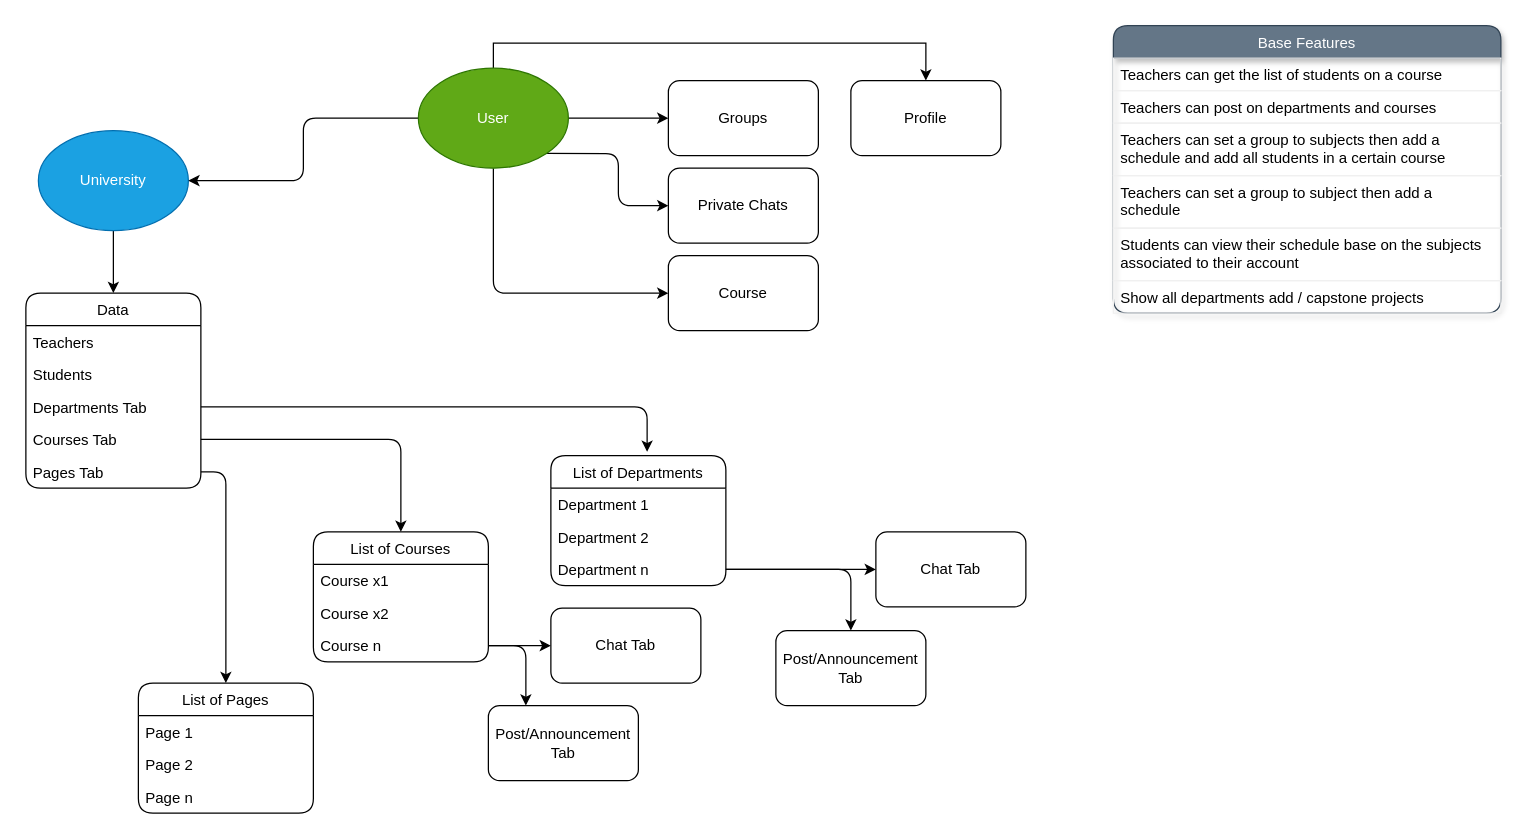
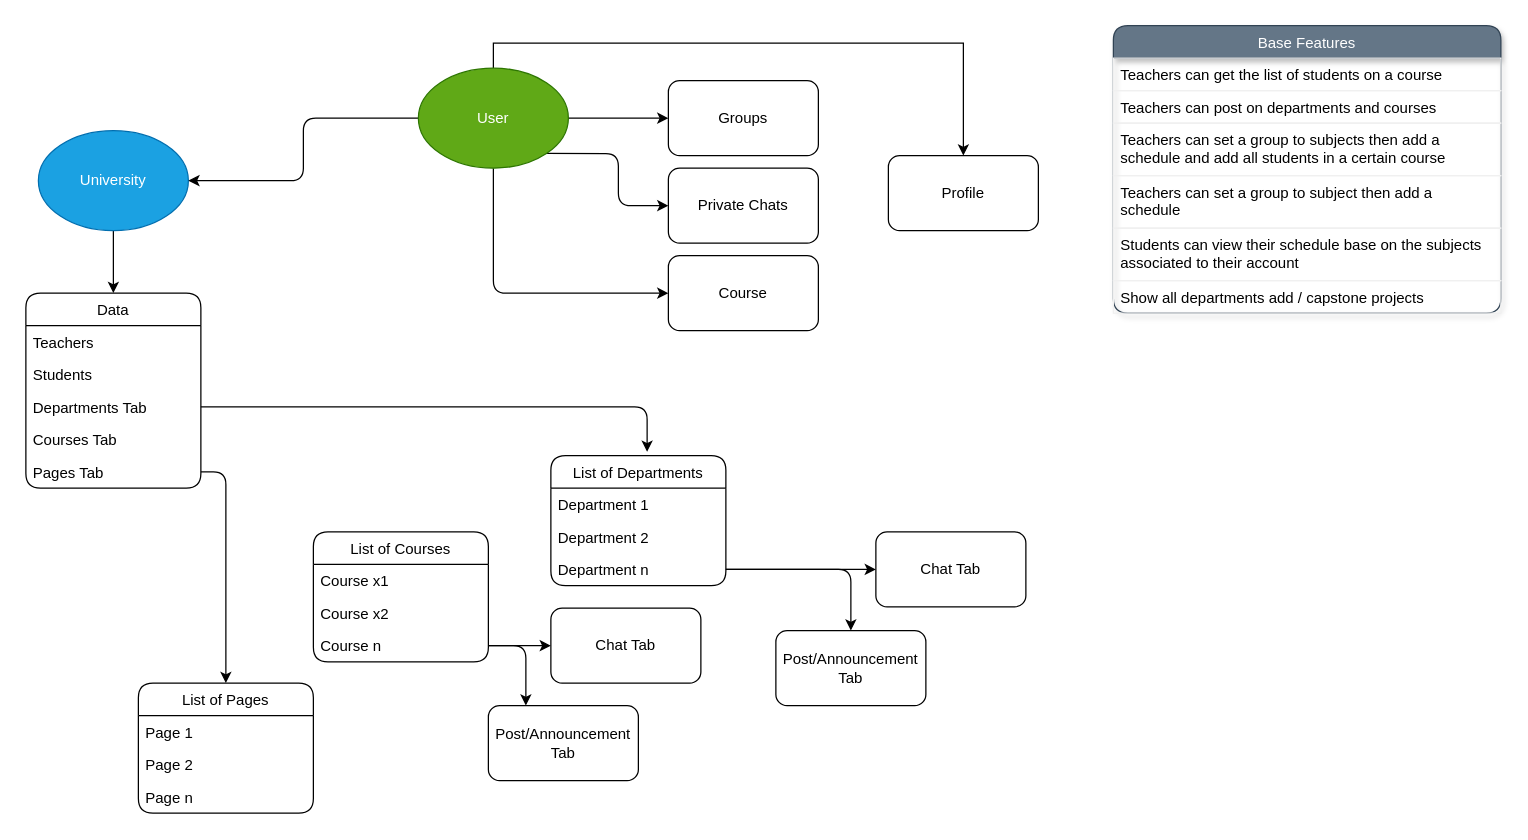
(926, 118) -> (963, 193)
(338, 439) -> none
